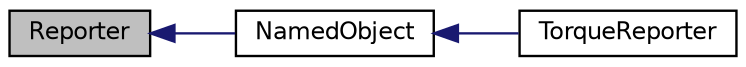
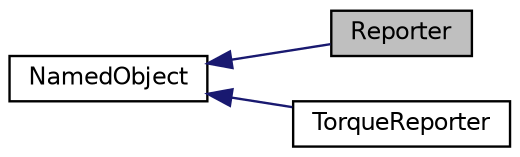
(205, 33) -> (281, 52)
